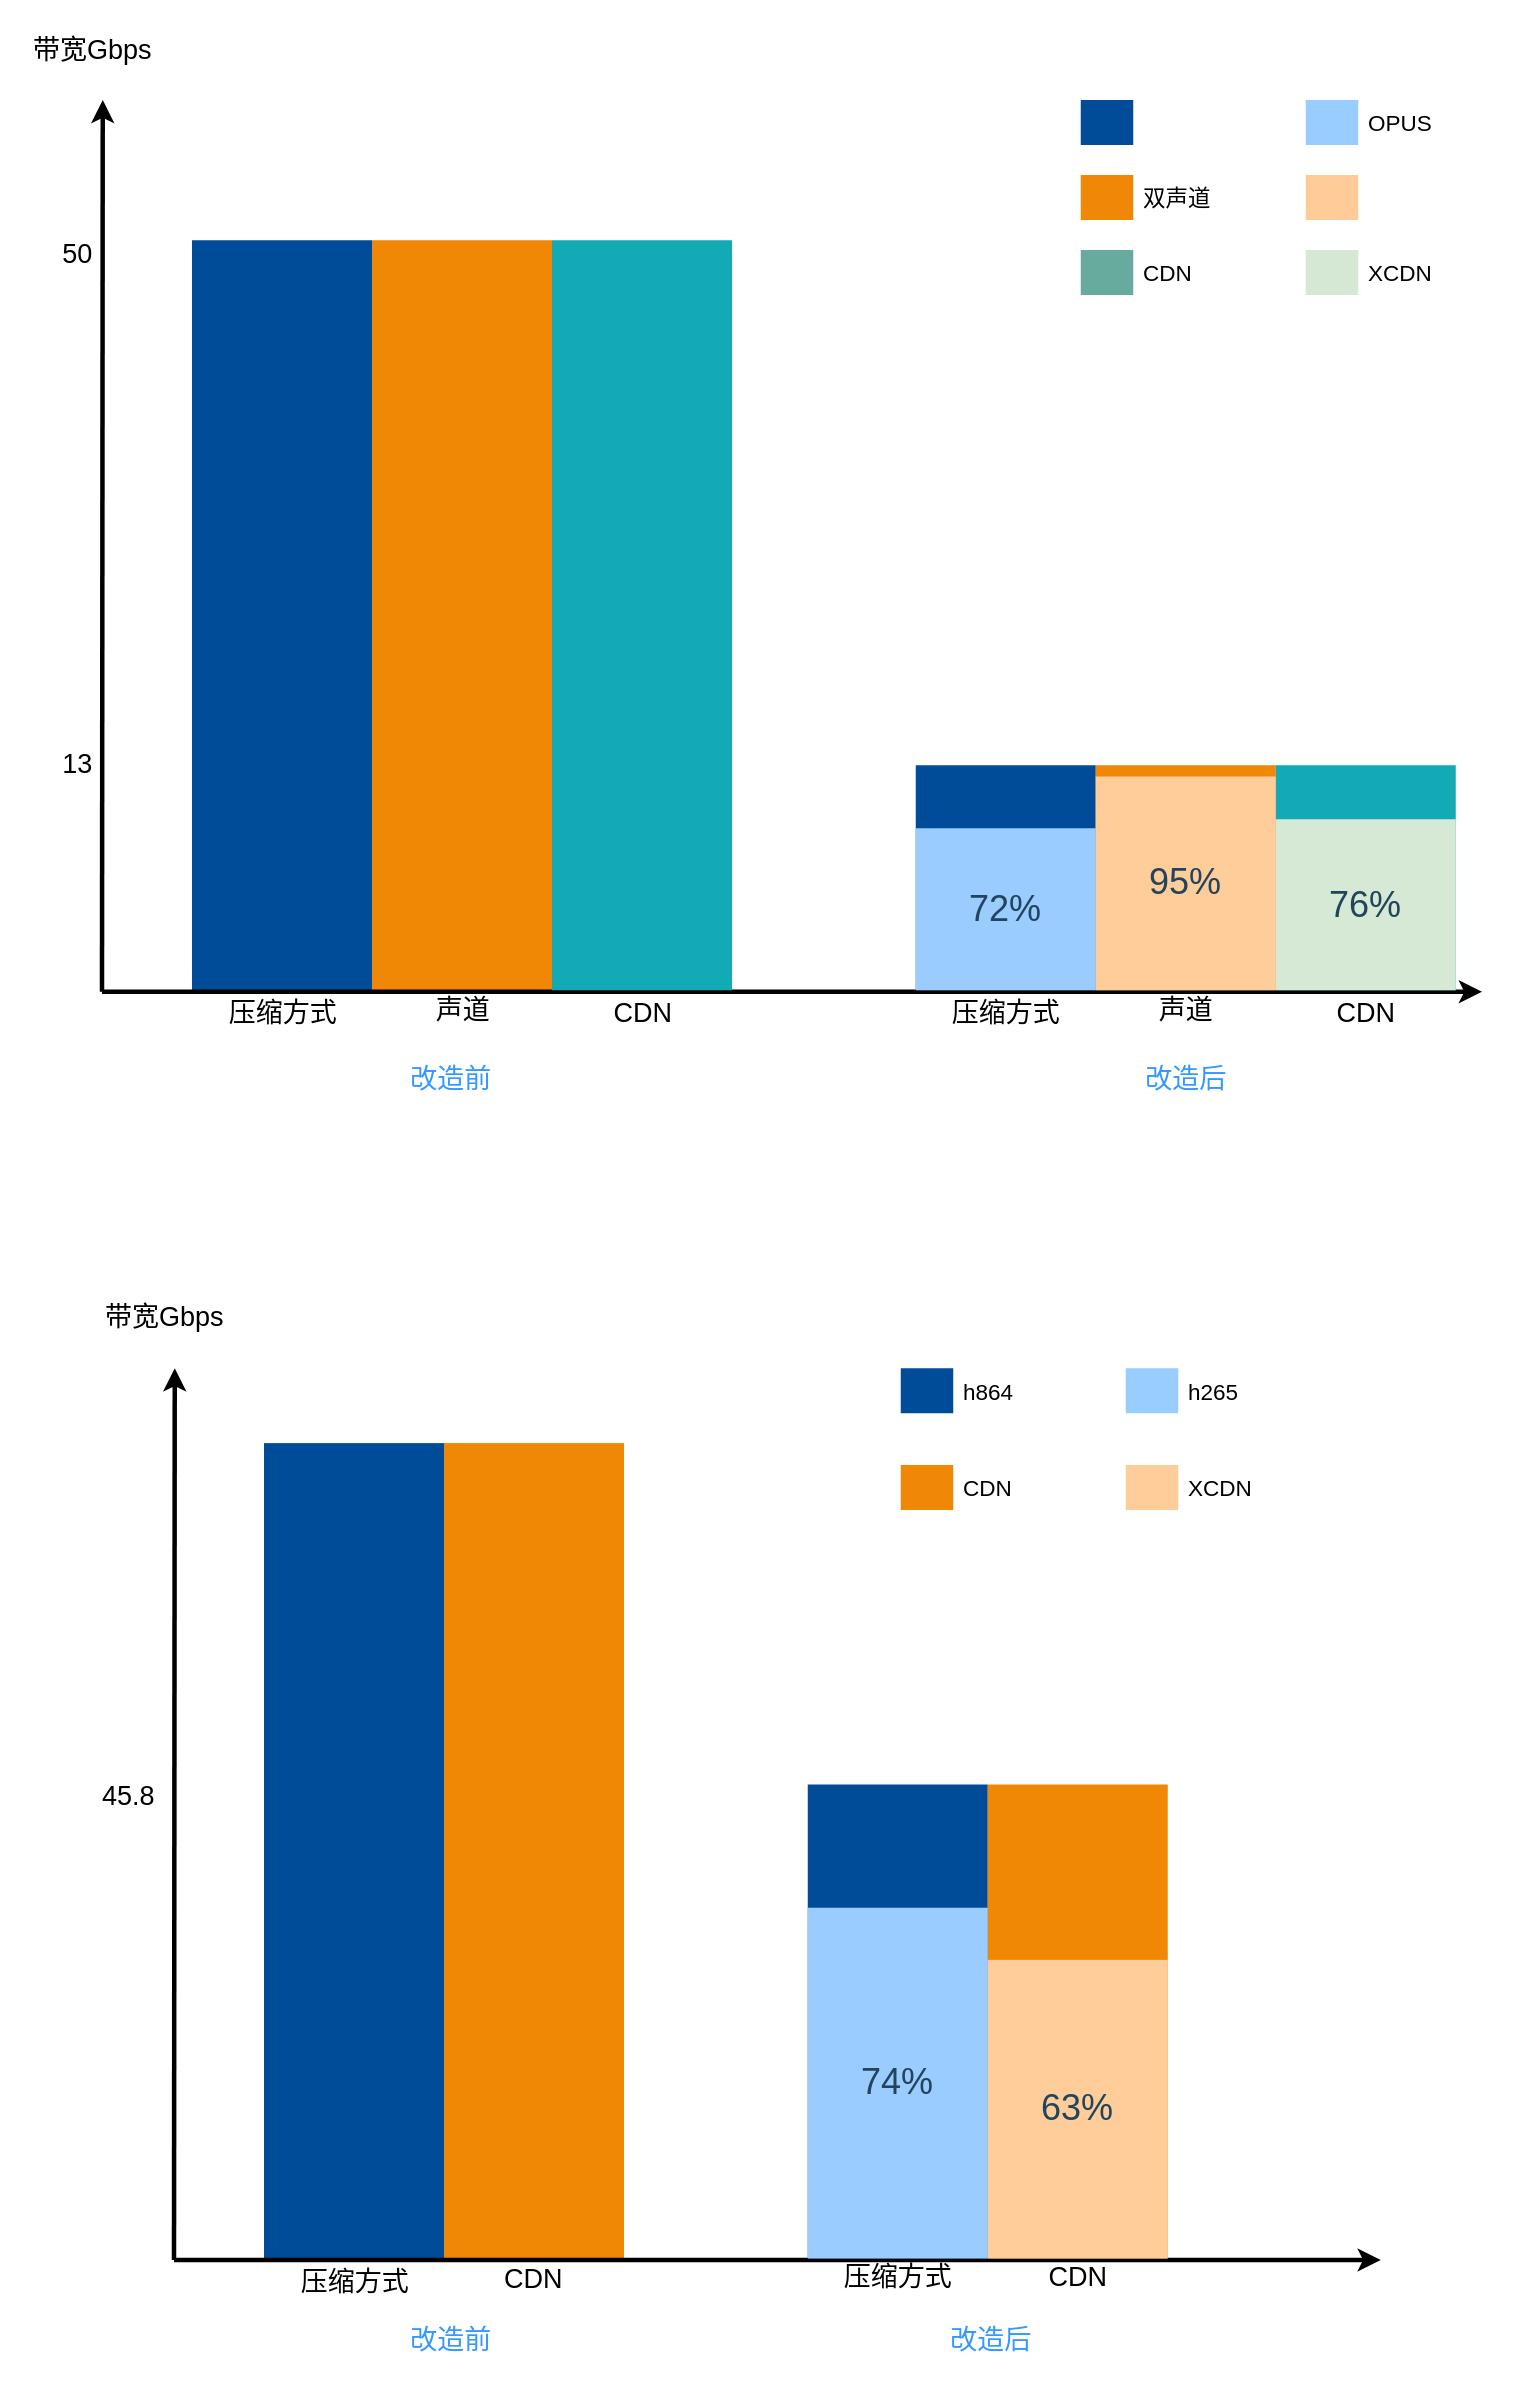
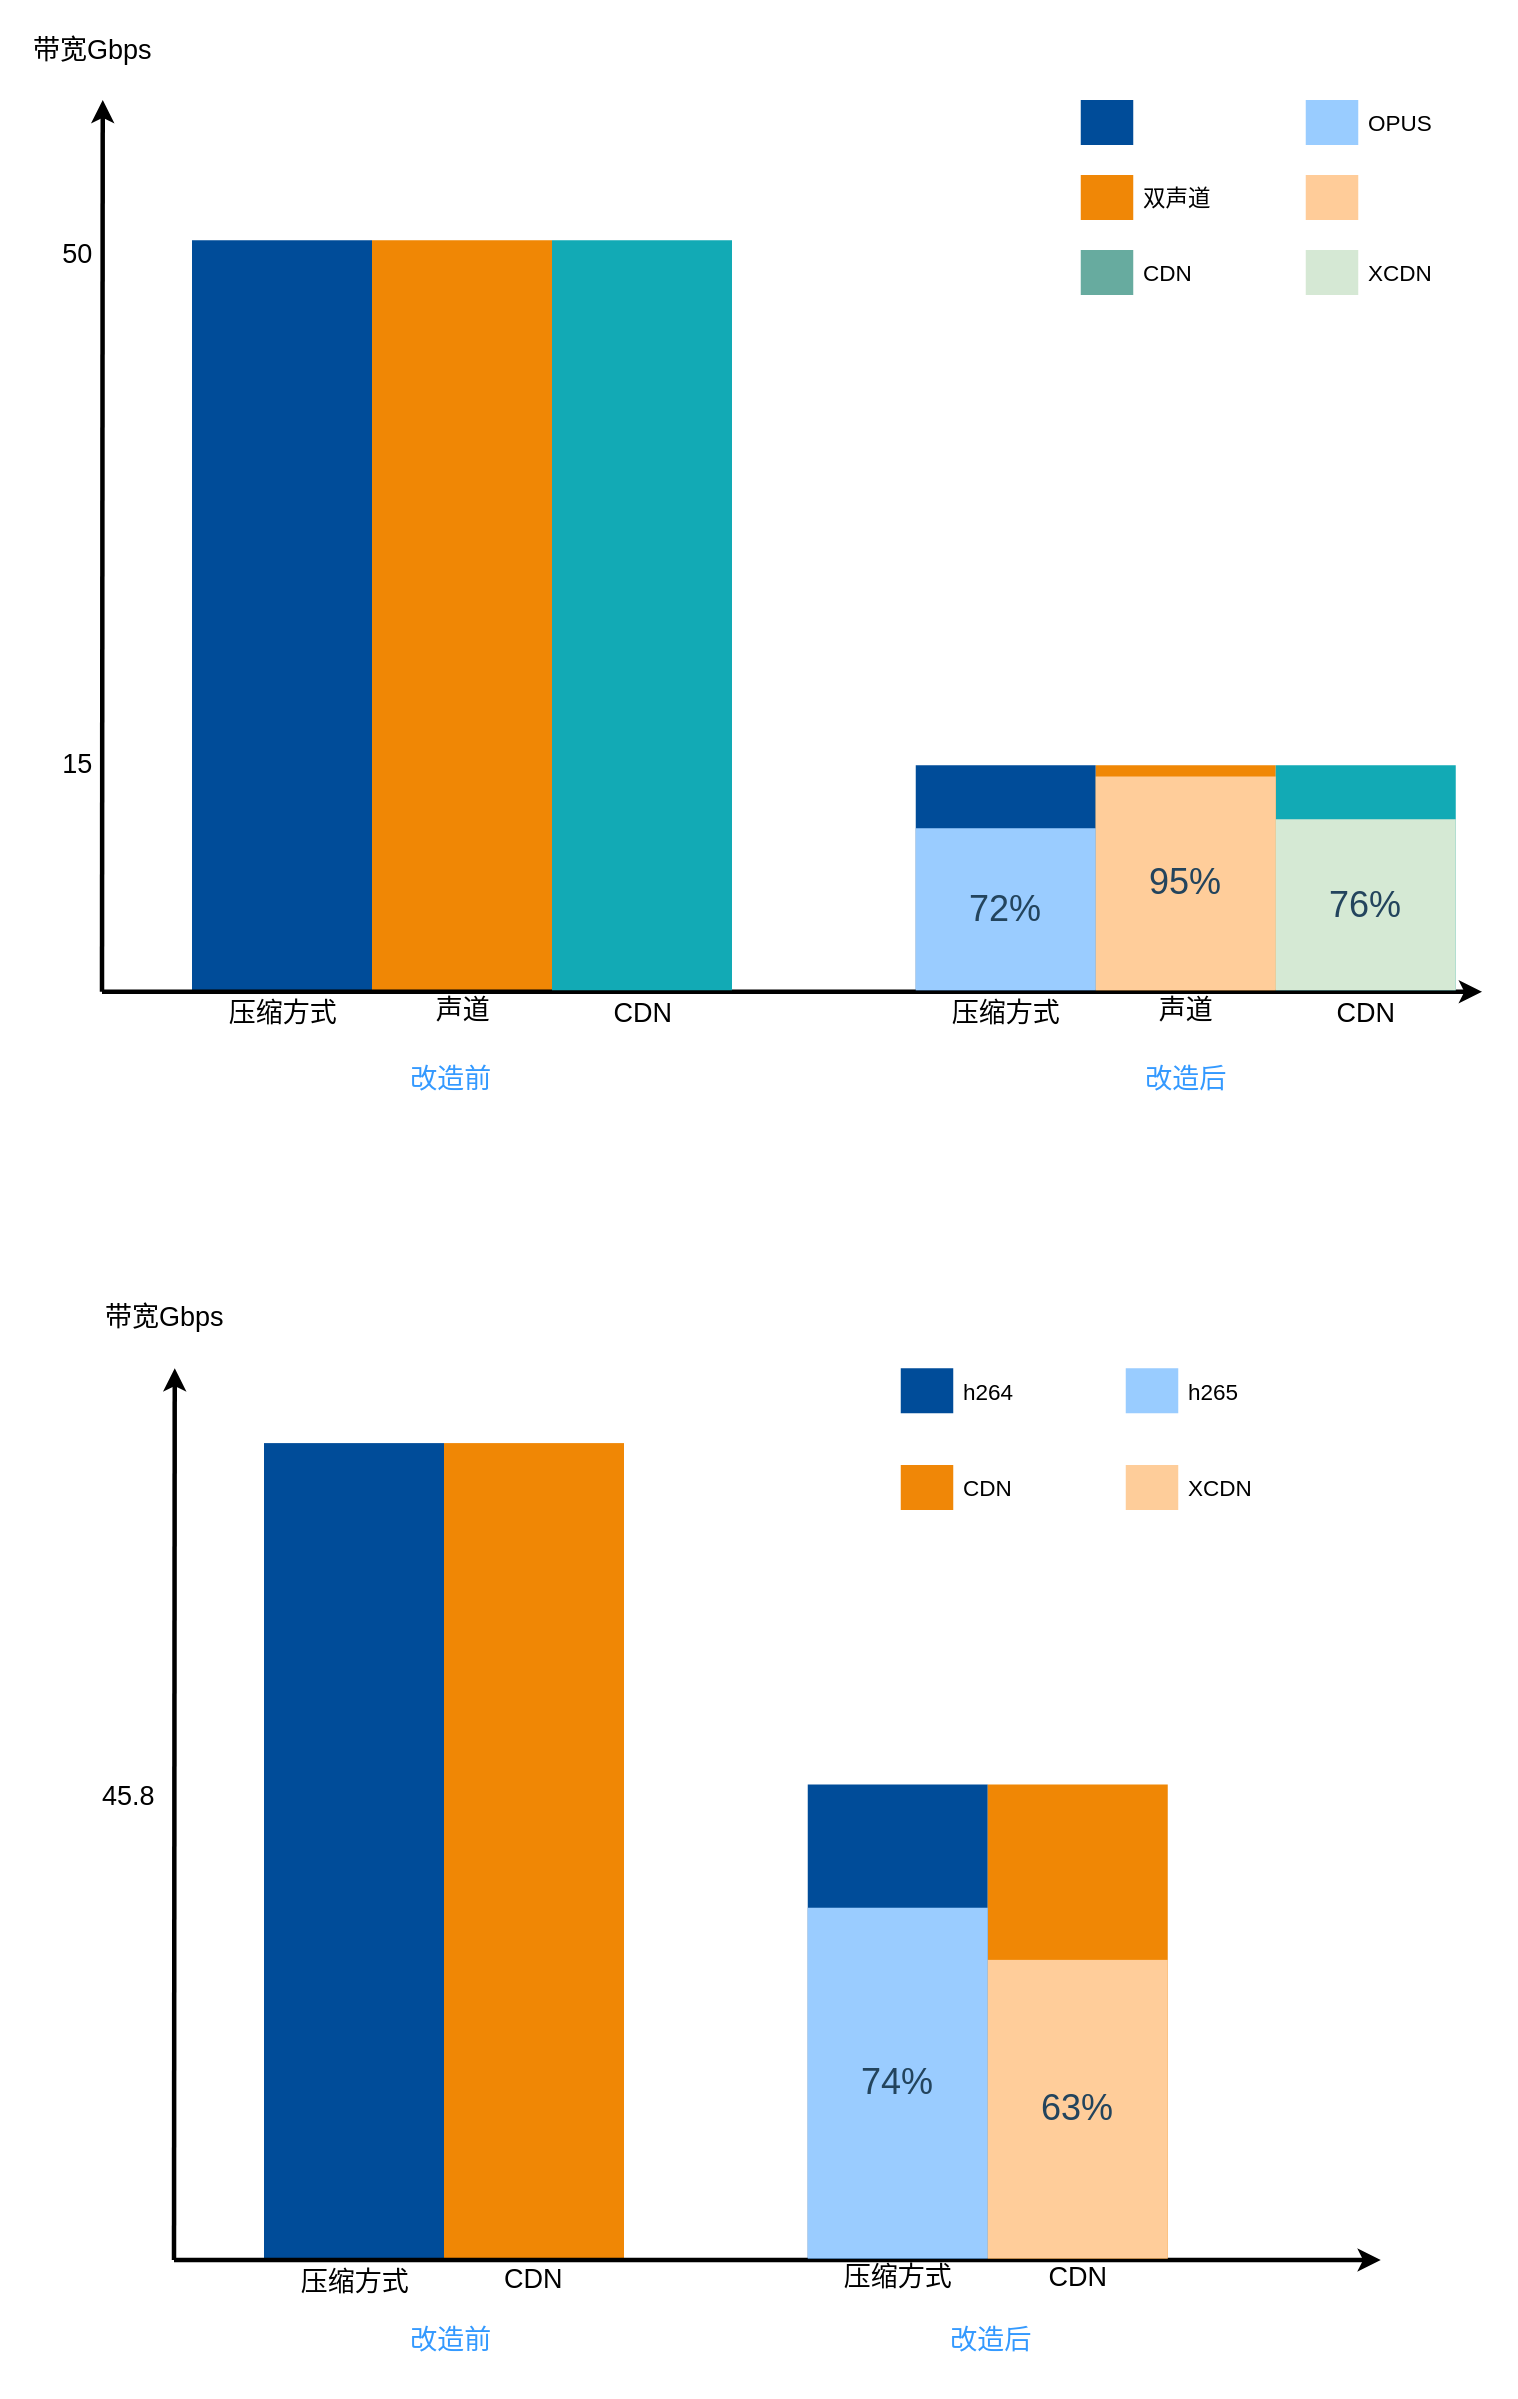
(78, 764) -> (78, 764)
(989, 1393) -> (989, 1393)
